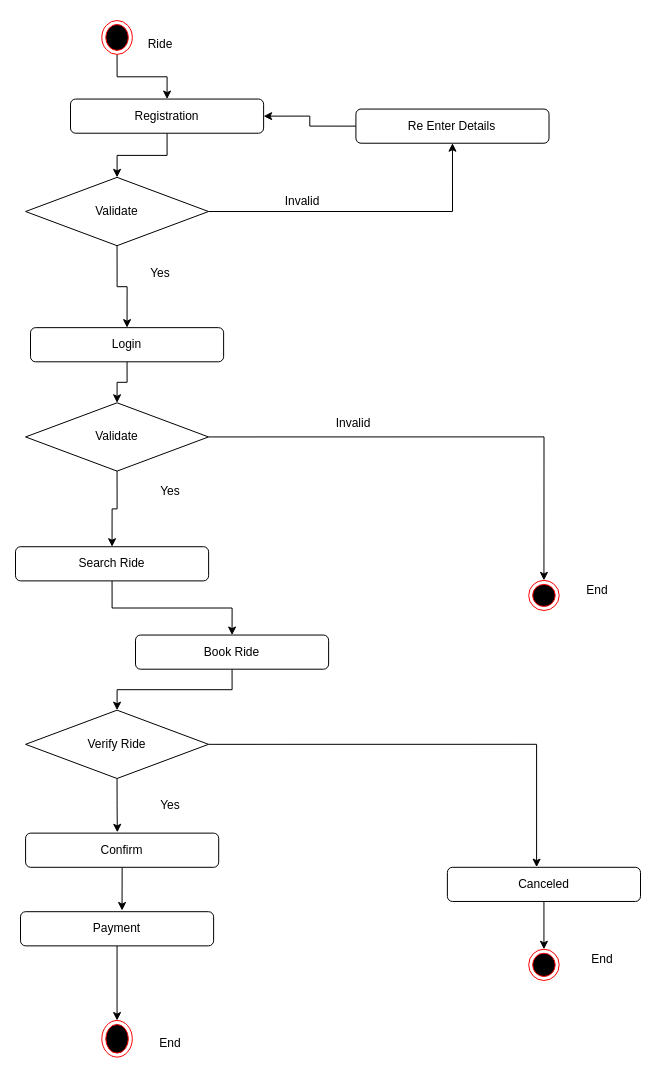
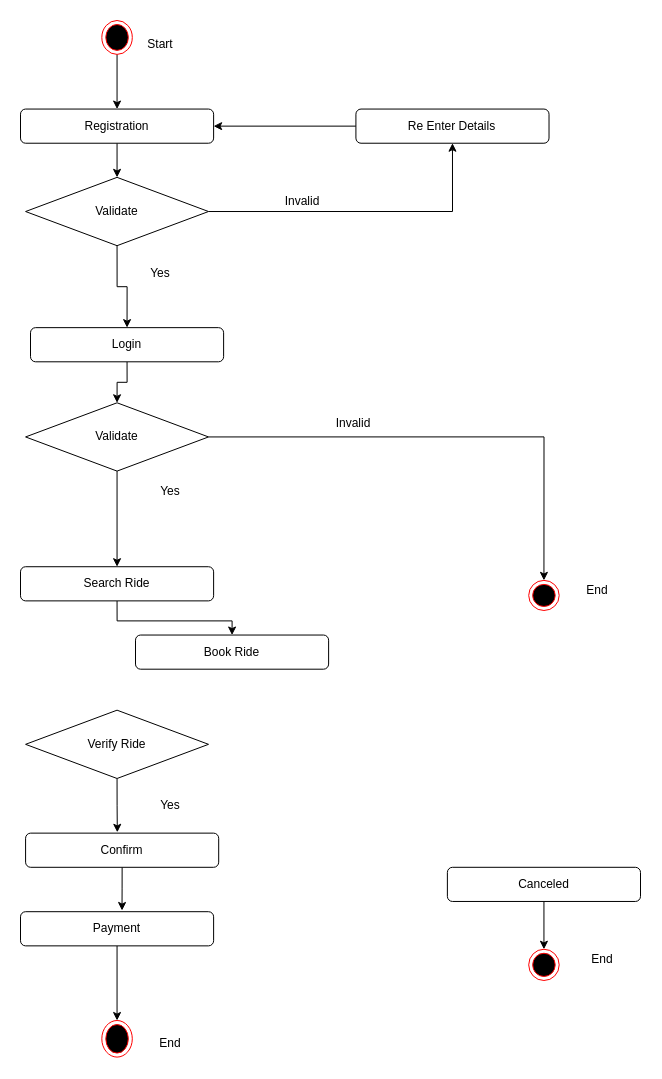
(161, 45) -> (161, 45)
(167, 116) -> (117, 126)
(112, 564) -> (117, 584)
(178, 690) -> none
(431, 744) -> none
